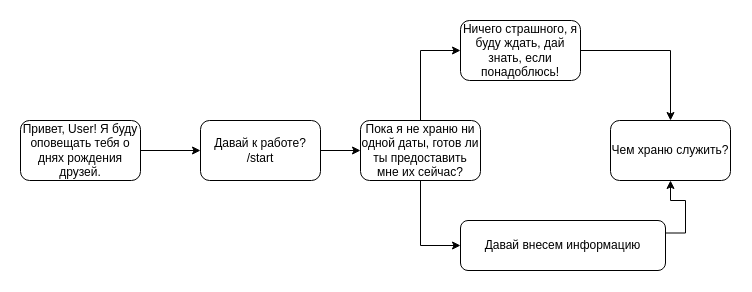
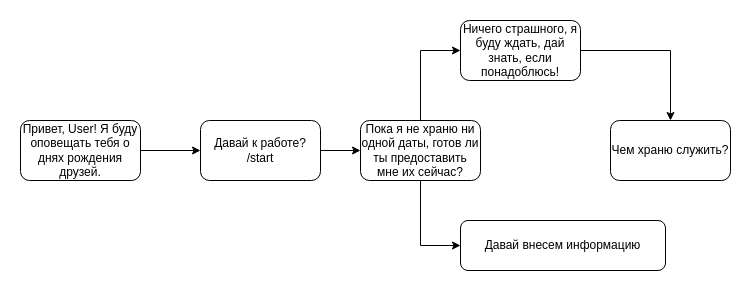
(686, 213) -> none
